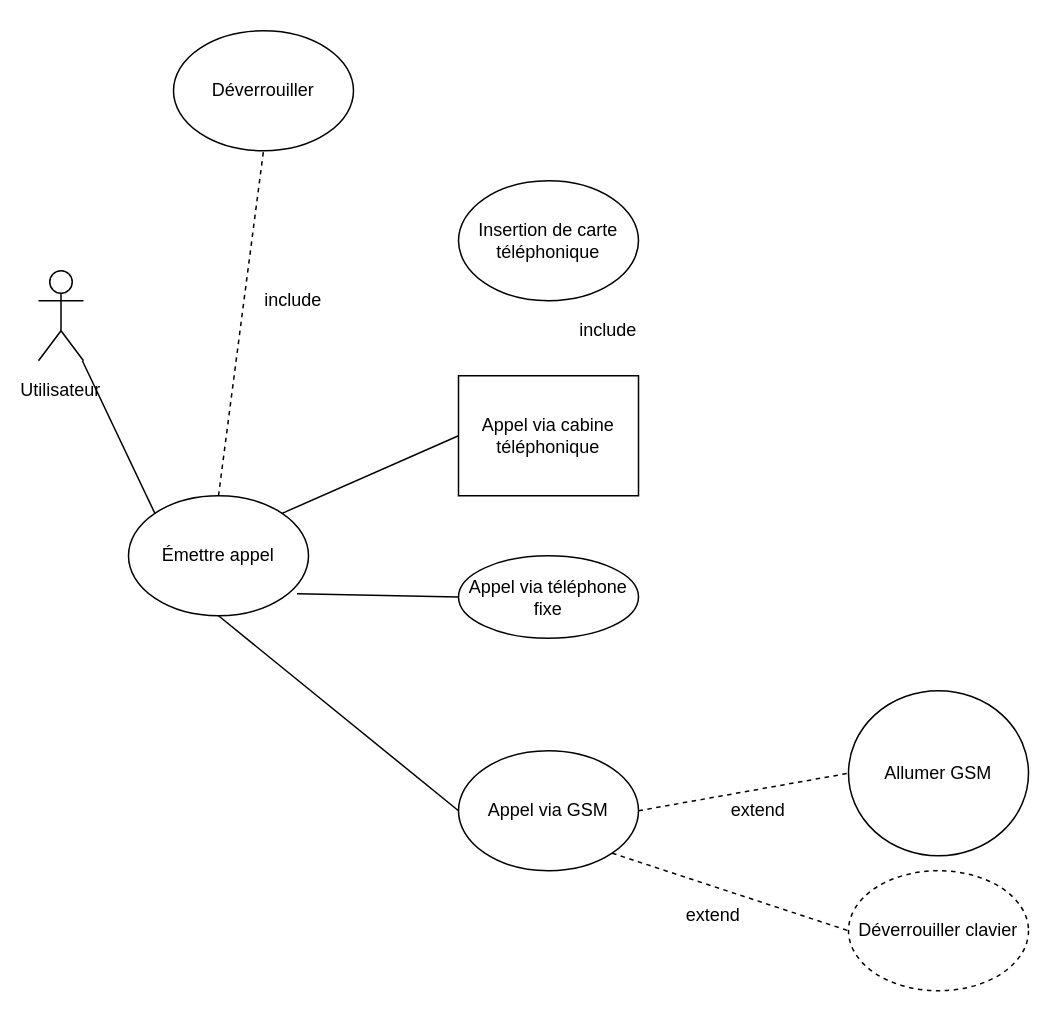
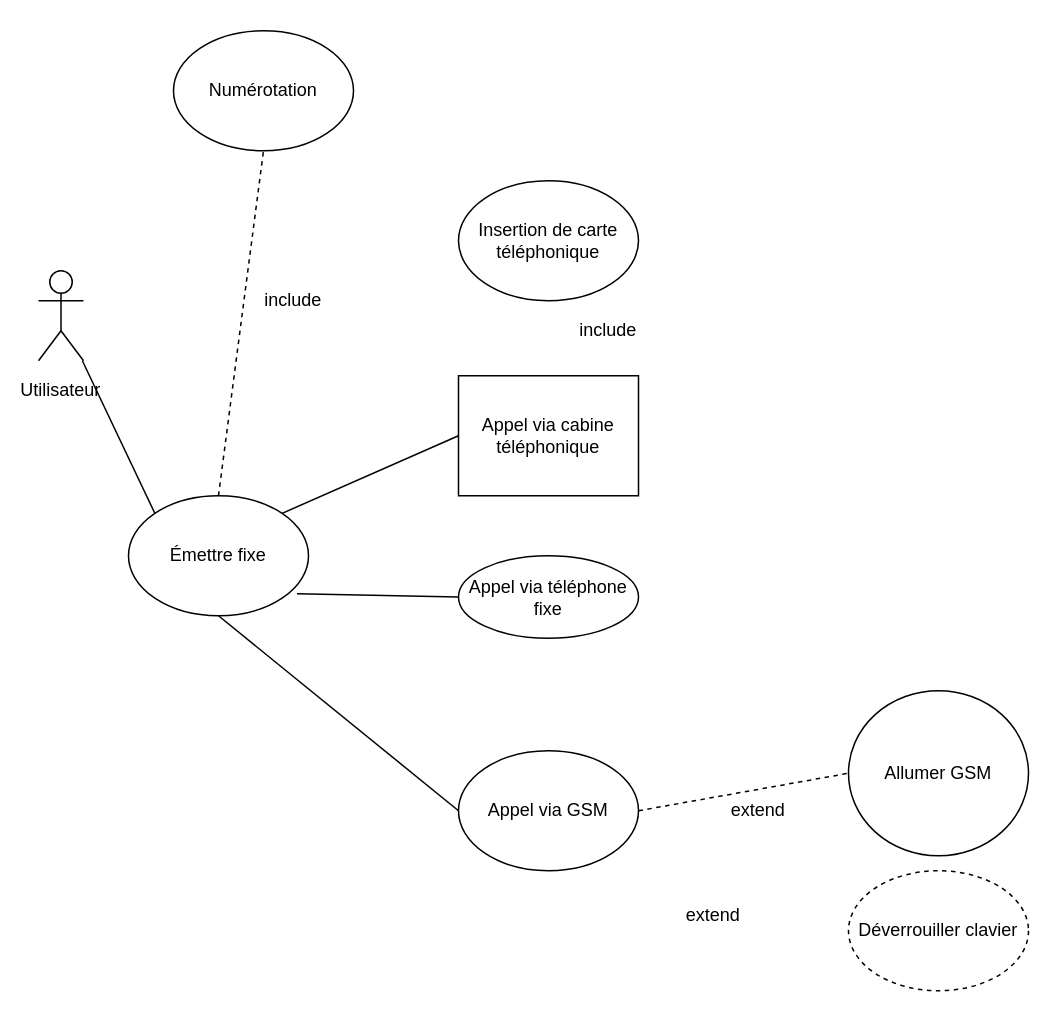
(263, 91) -> (263, 91)
(218, 556) -> (218, 556)
(730, 892) -> none
